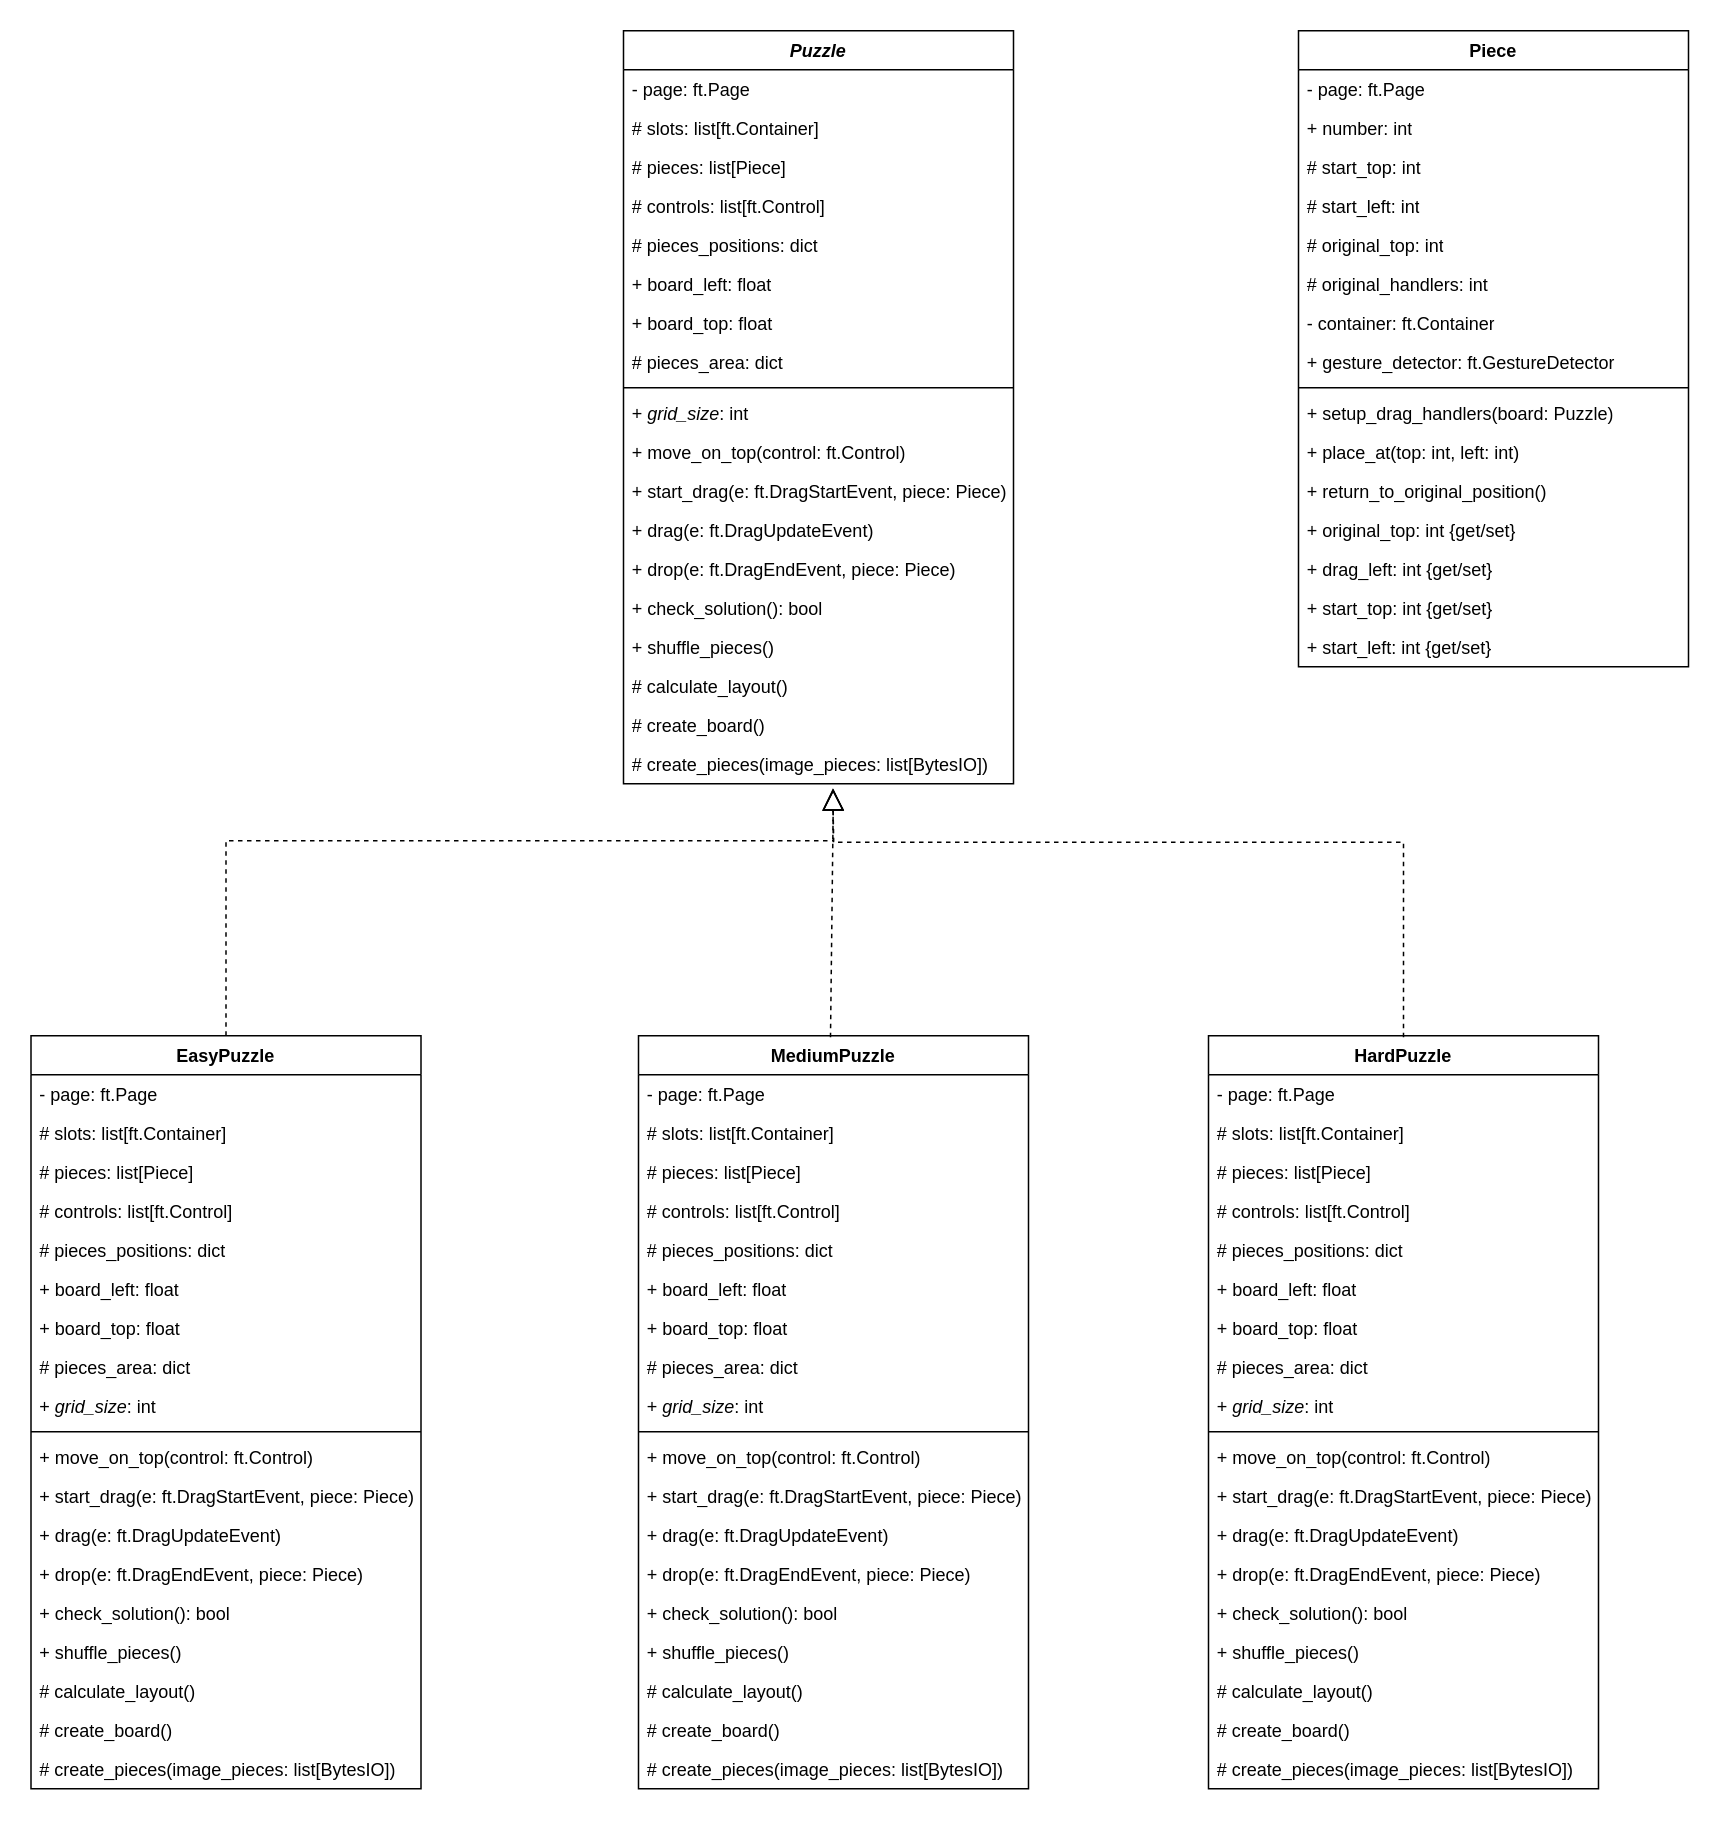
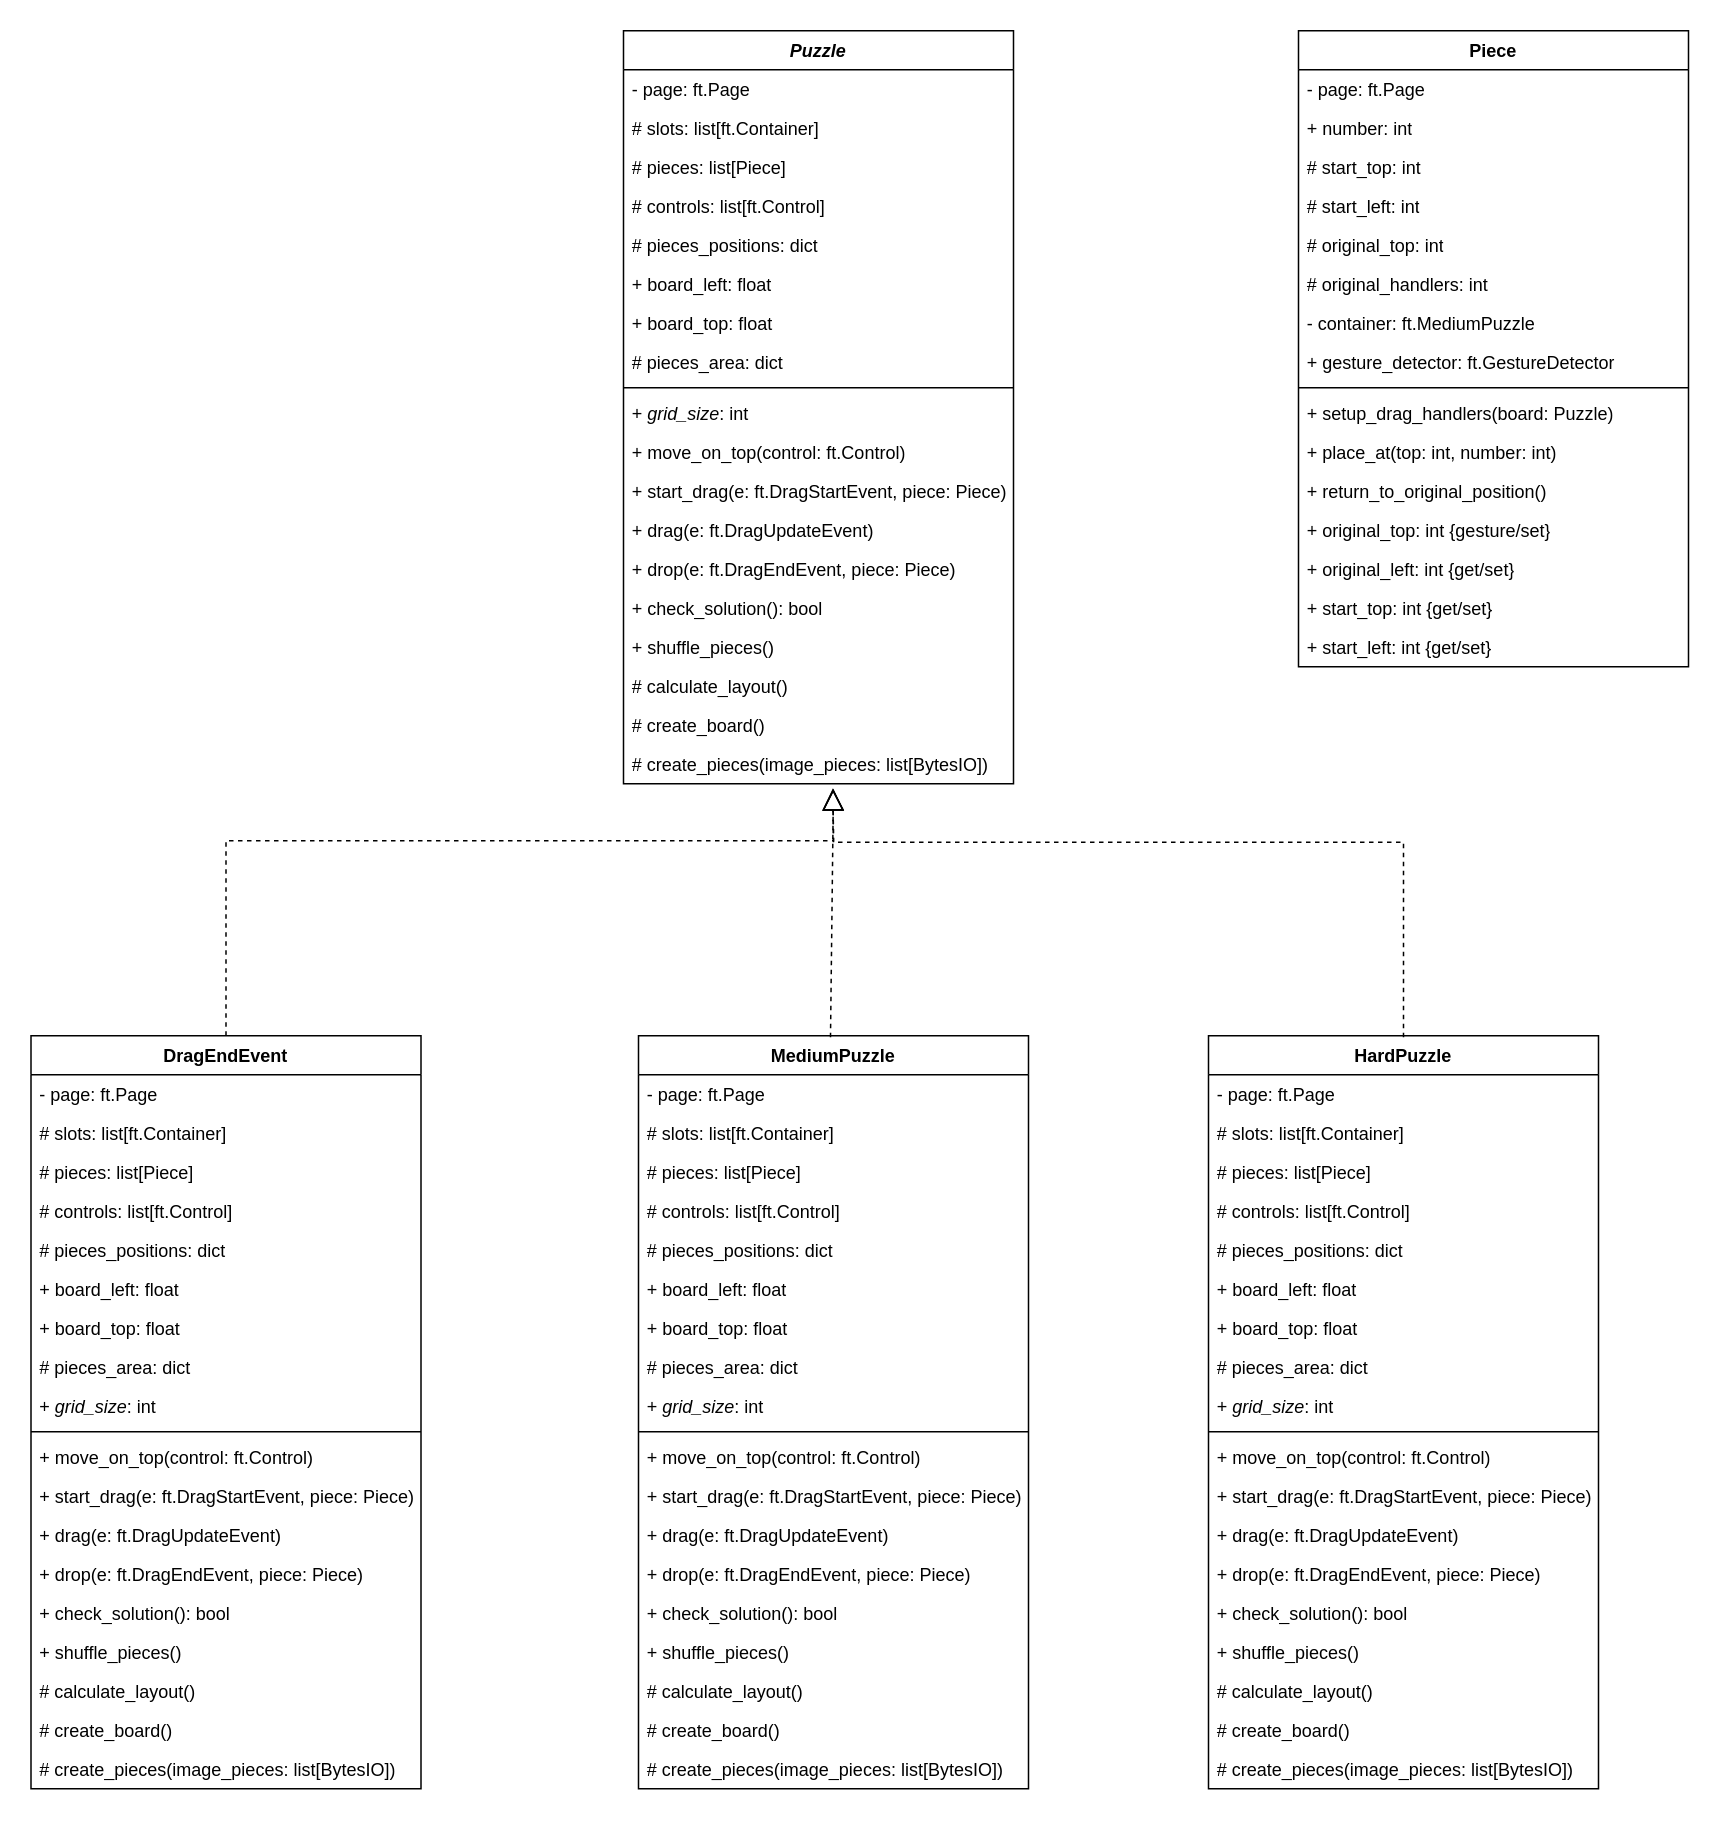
(1419, 325) -> (1432, 325)
(1438, 454) -> (1450, 454)
(1435, 532) -> (1455, 532)
(1424, 571) -> (1437, 571)
(226, 1057) -> (226, 1057)
